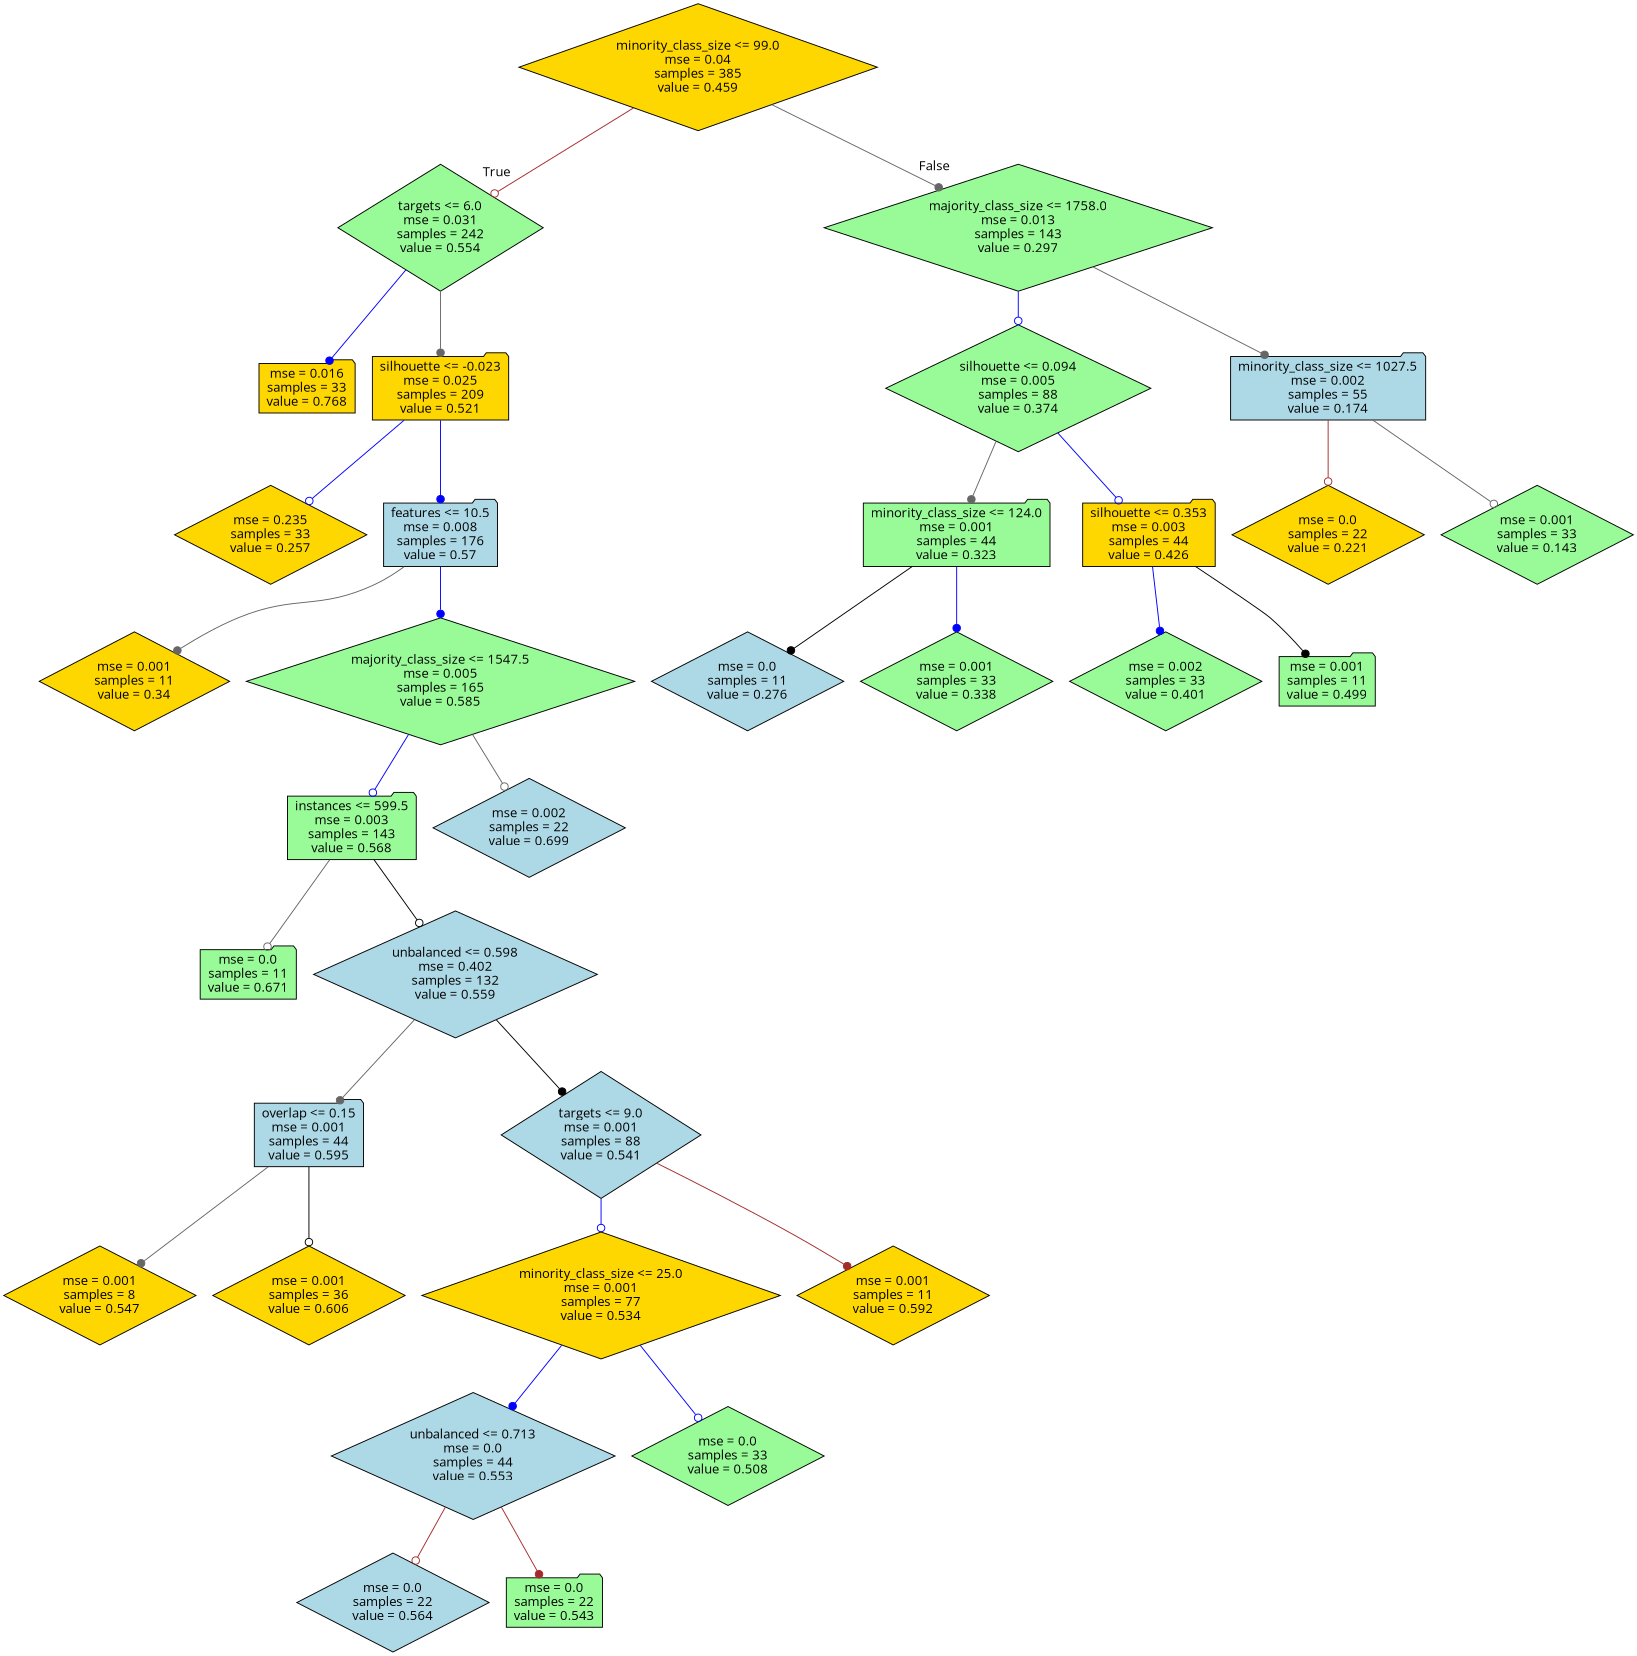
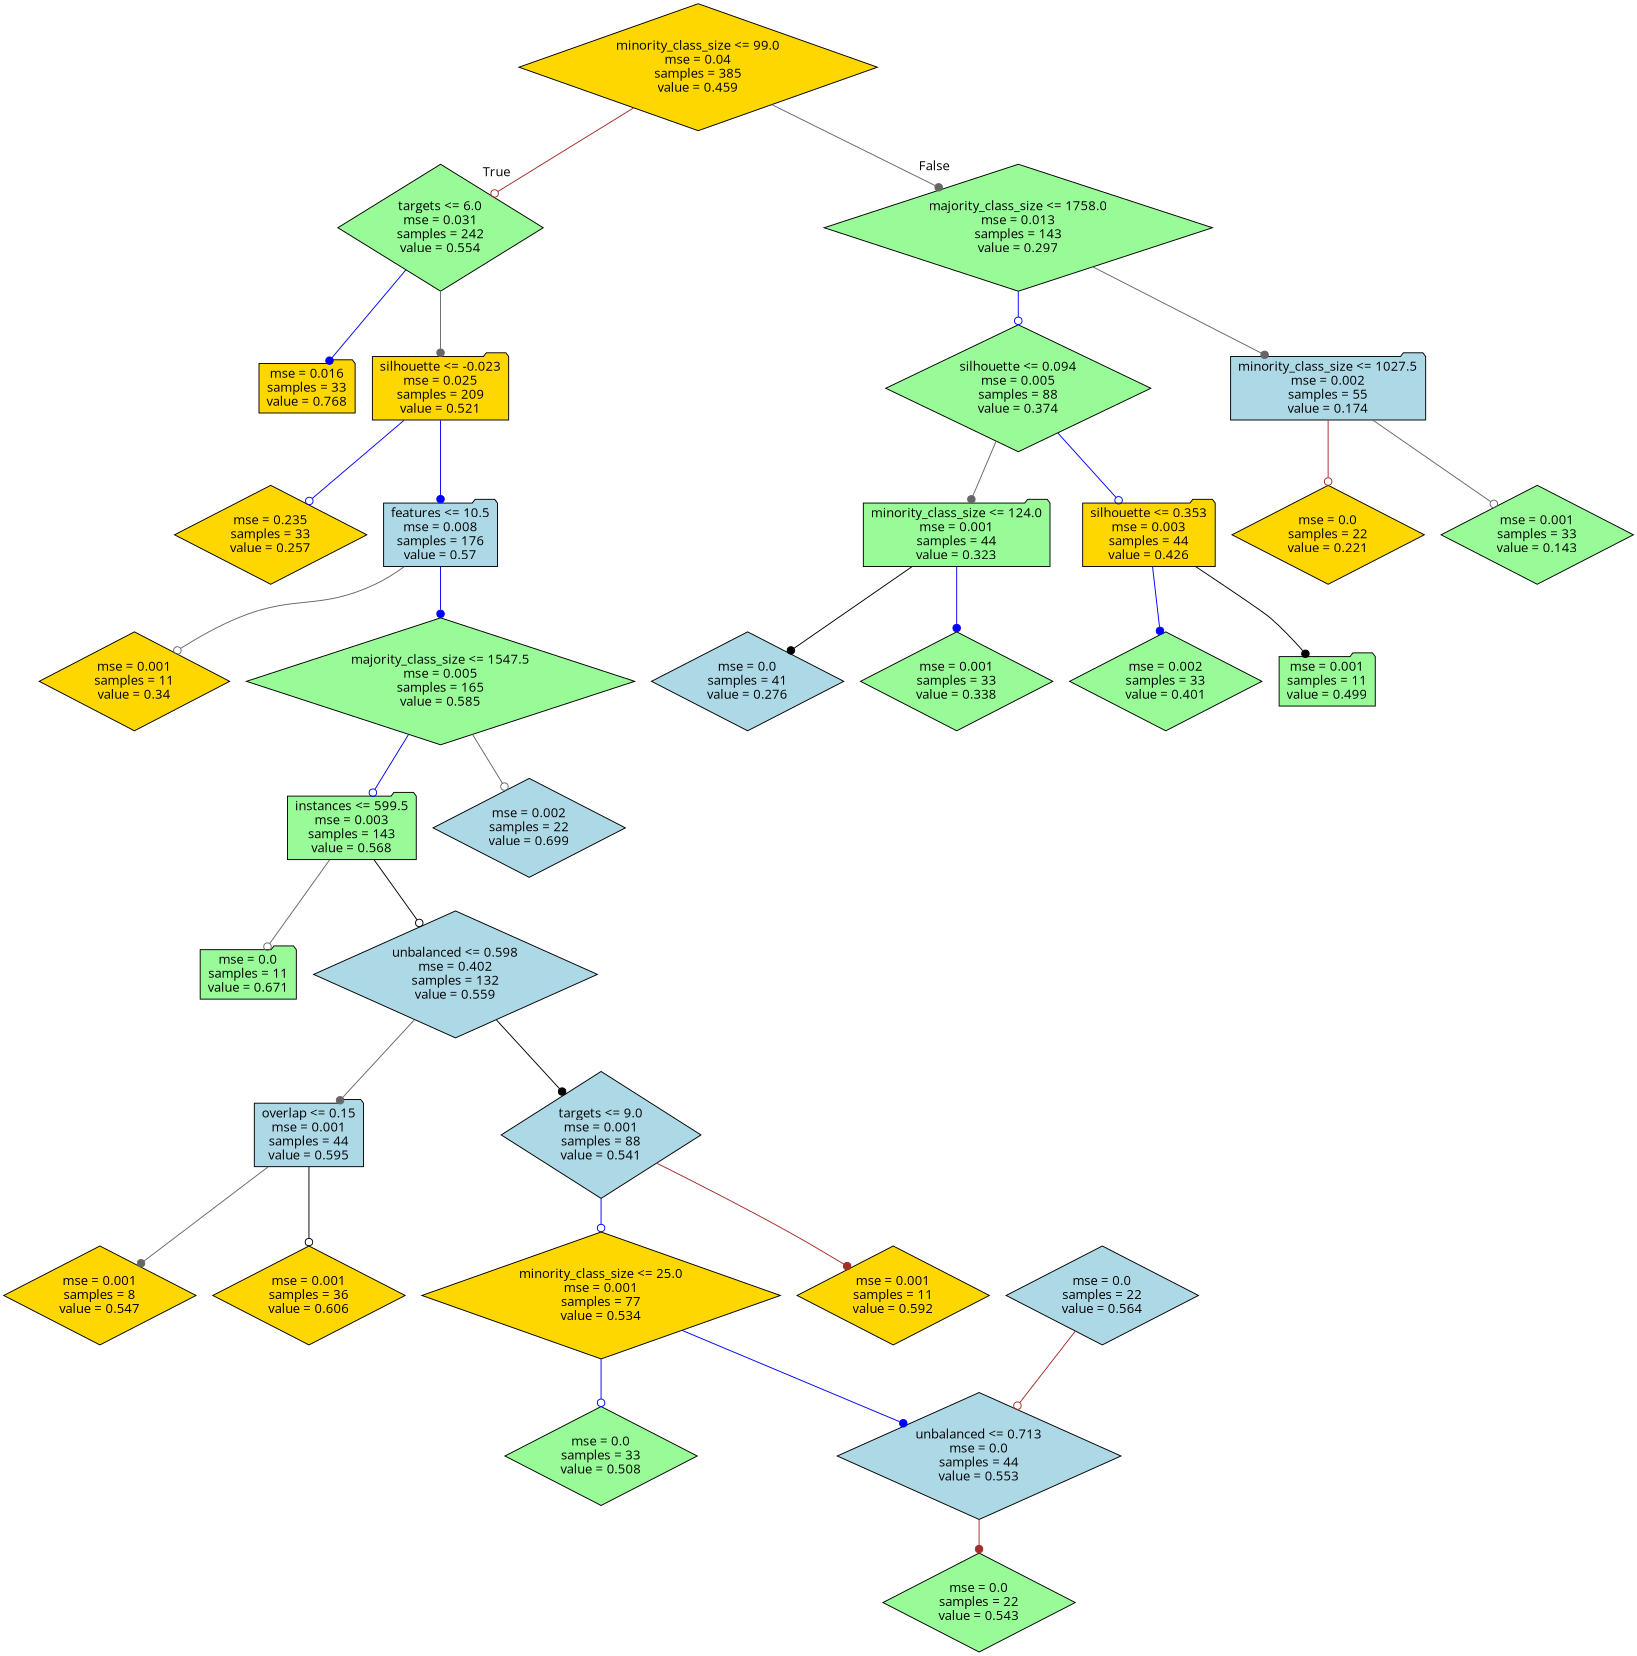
(292, 604) -> (292, 604)
(748, 681) -> (748, 681)
(431, 1532) -> (1048, 1367)
(554, 1603) -> (979, 1603)
